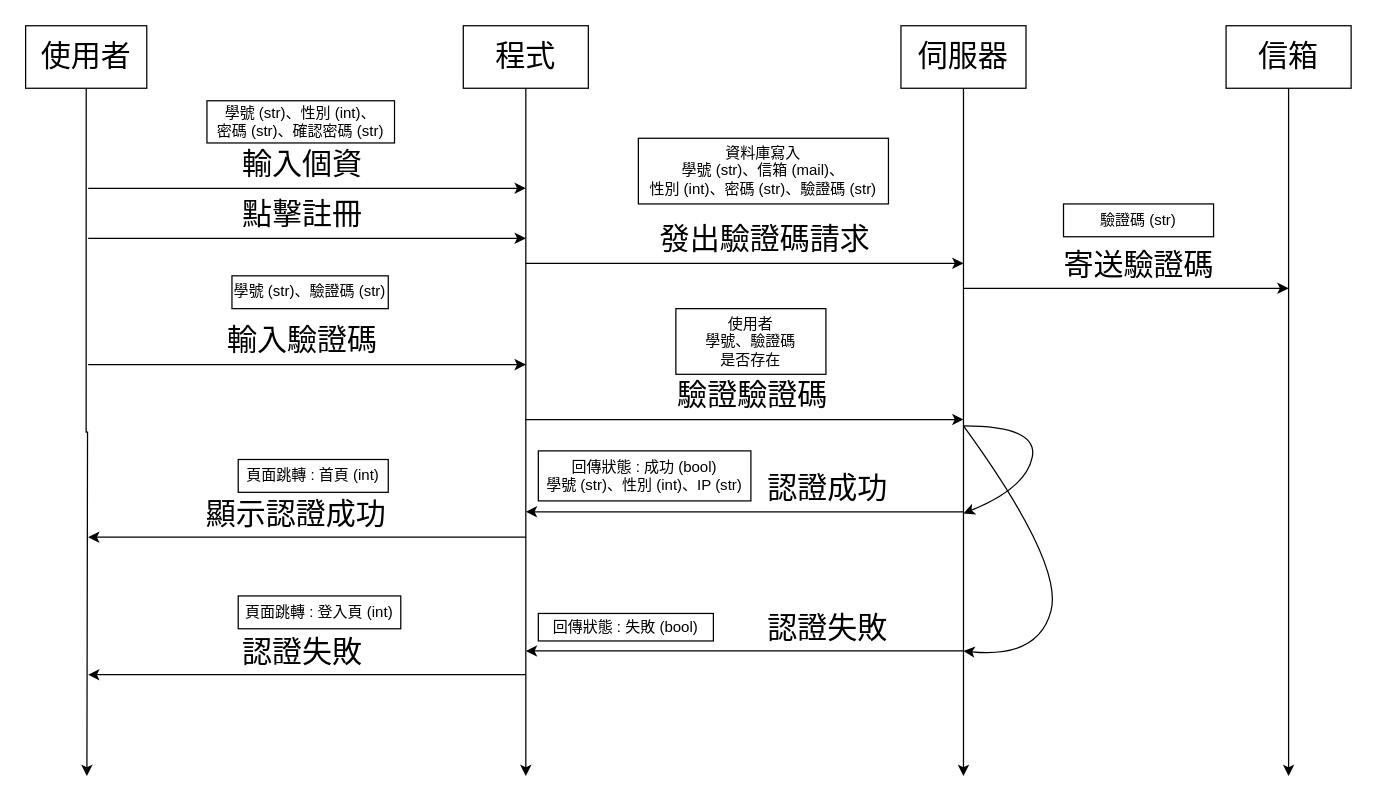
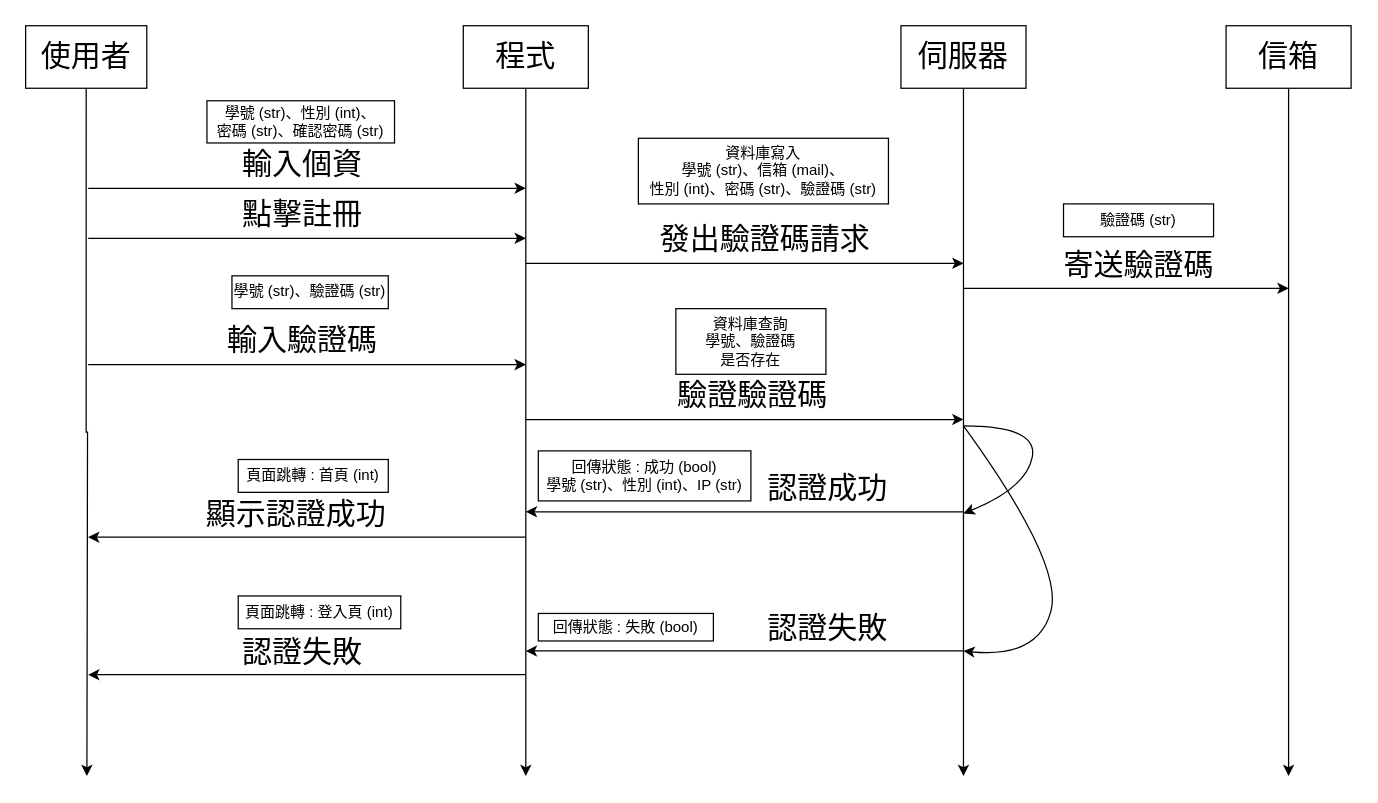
(751, 342) -> (751, 342)
